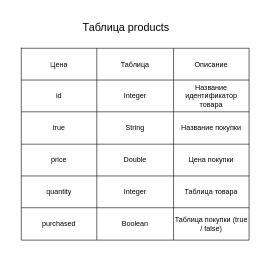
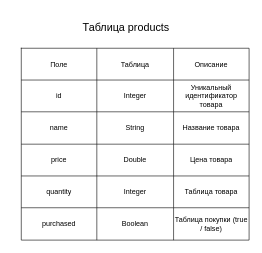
(59, 65) -> (59, 65)
(212, 96) -> (212, 96)
(59, 128) -> (59, 128)
(212, 128) -> (212, 128)
(212, 161) -> (212, 161)
